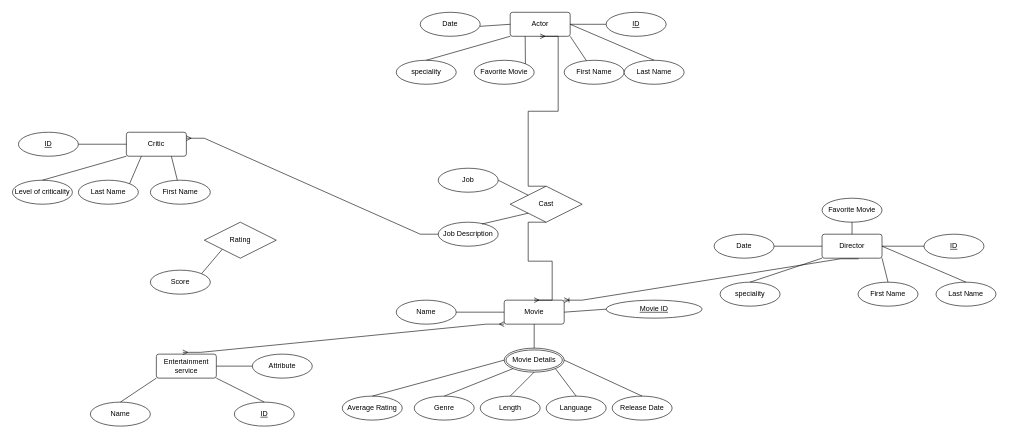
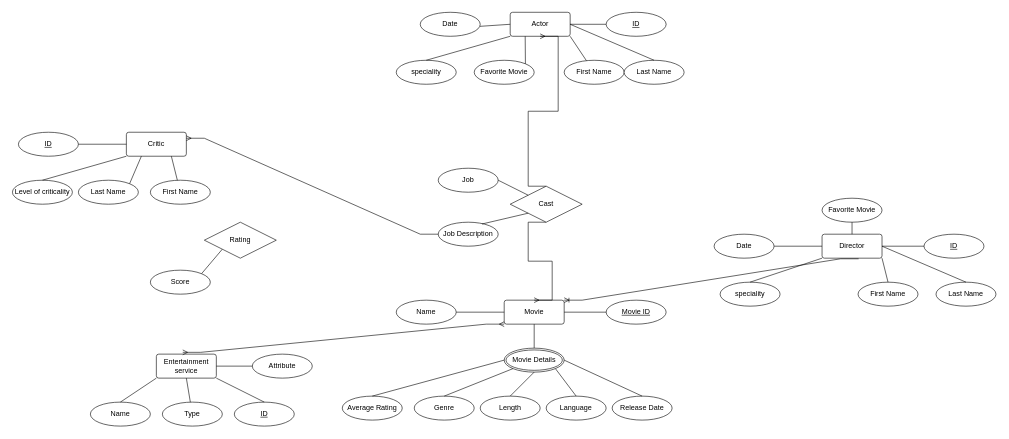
(654, 309) -> (636, 312)
none -> (188, 390)
none -> (192, 414)
